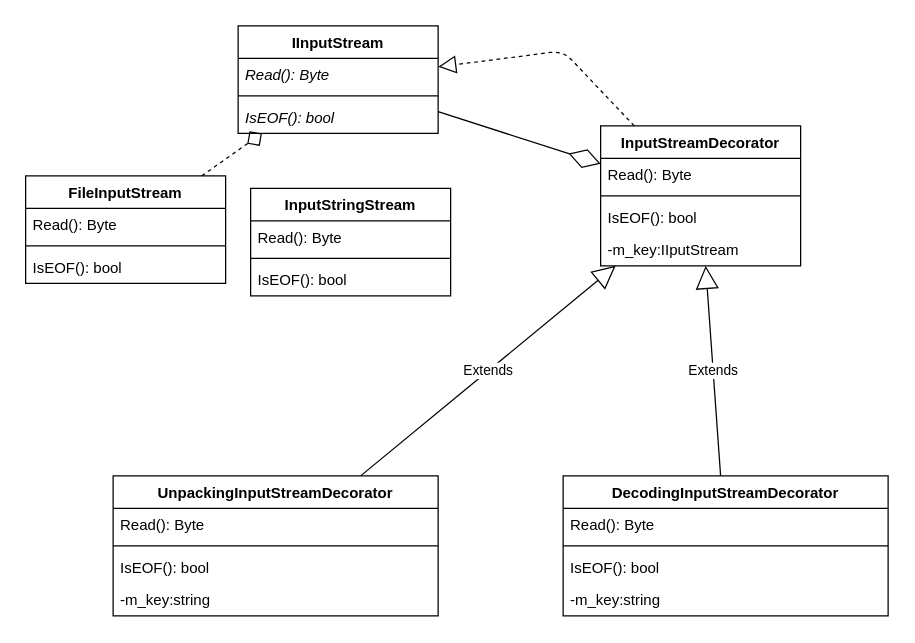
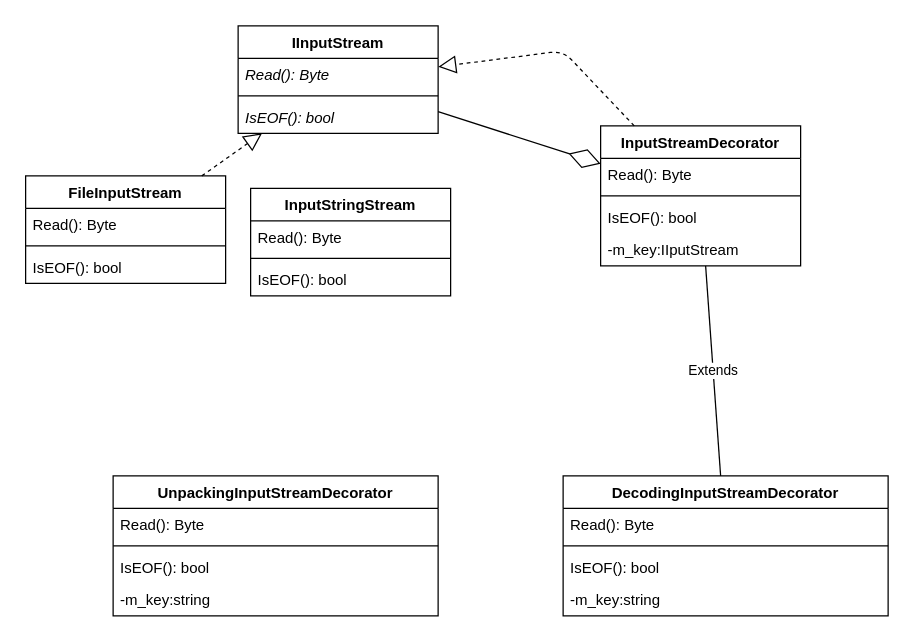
(246, 144) -> (247, 144)
(707, 289) -> (707, 279)
(479, 378) -> none
